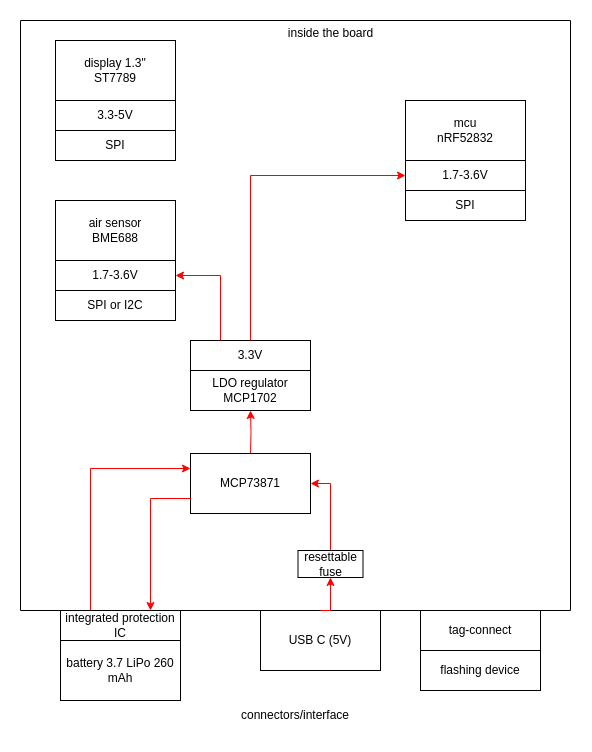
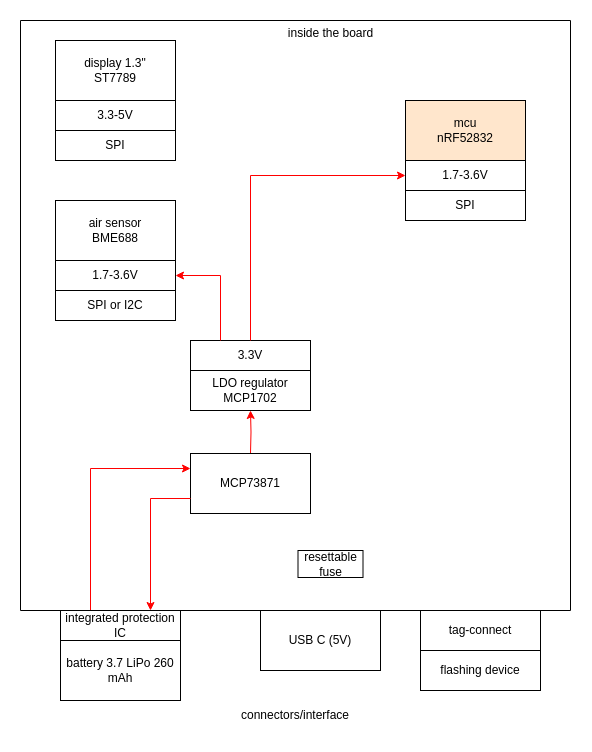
(466, 131) -> (466, 131)
(331, 511) -> none
(331, 596) -> none
